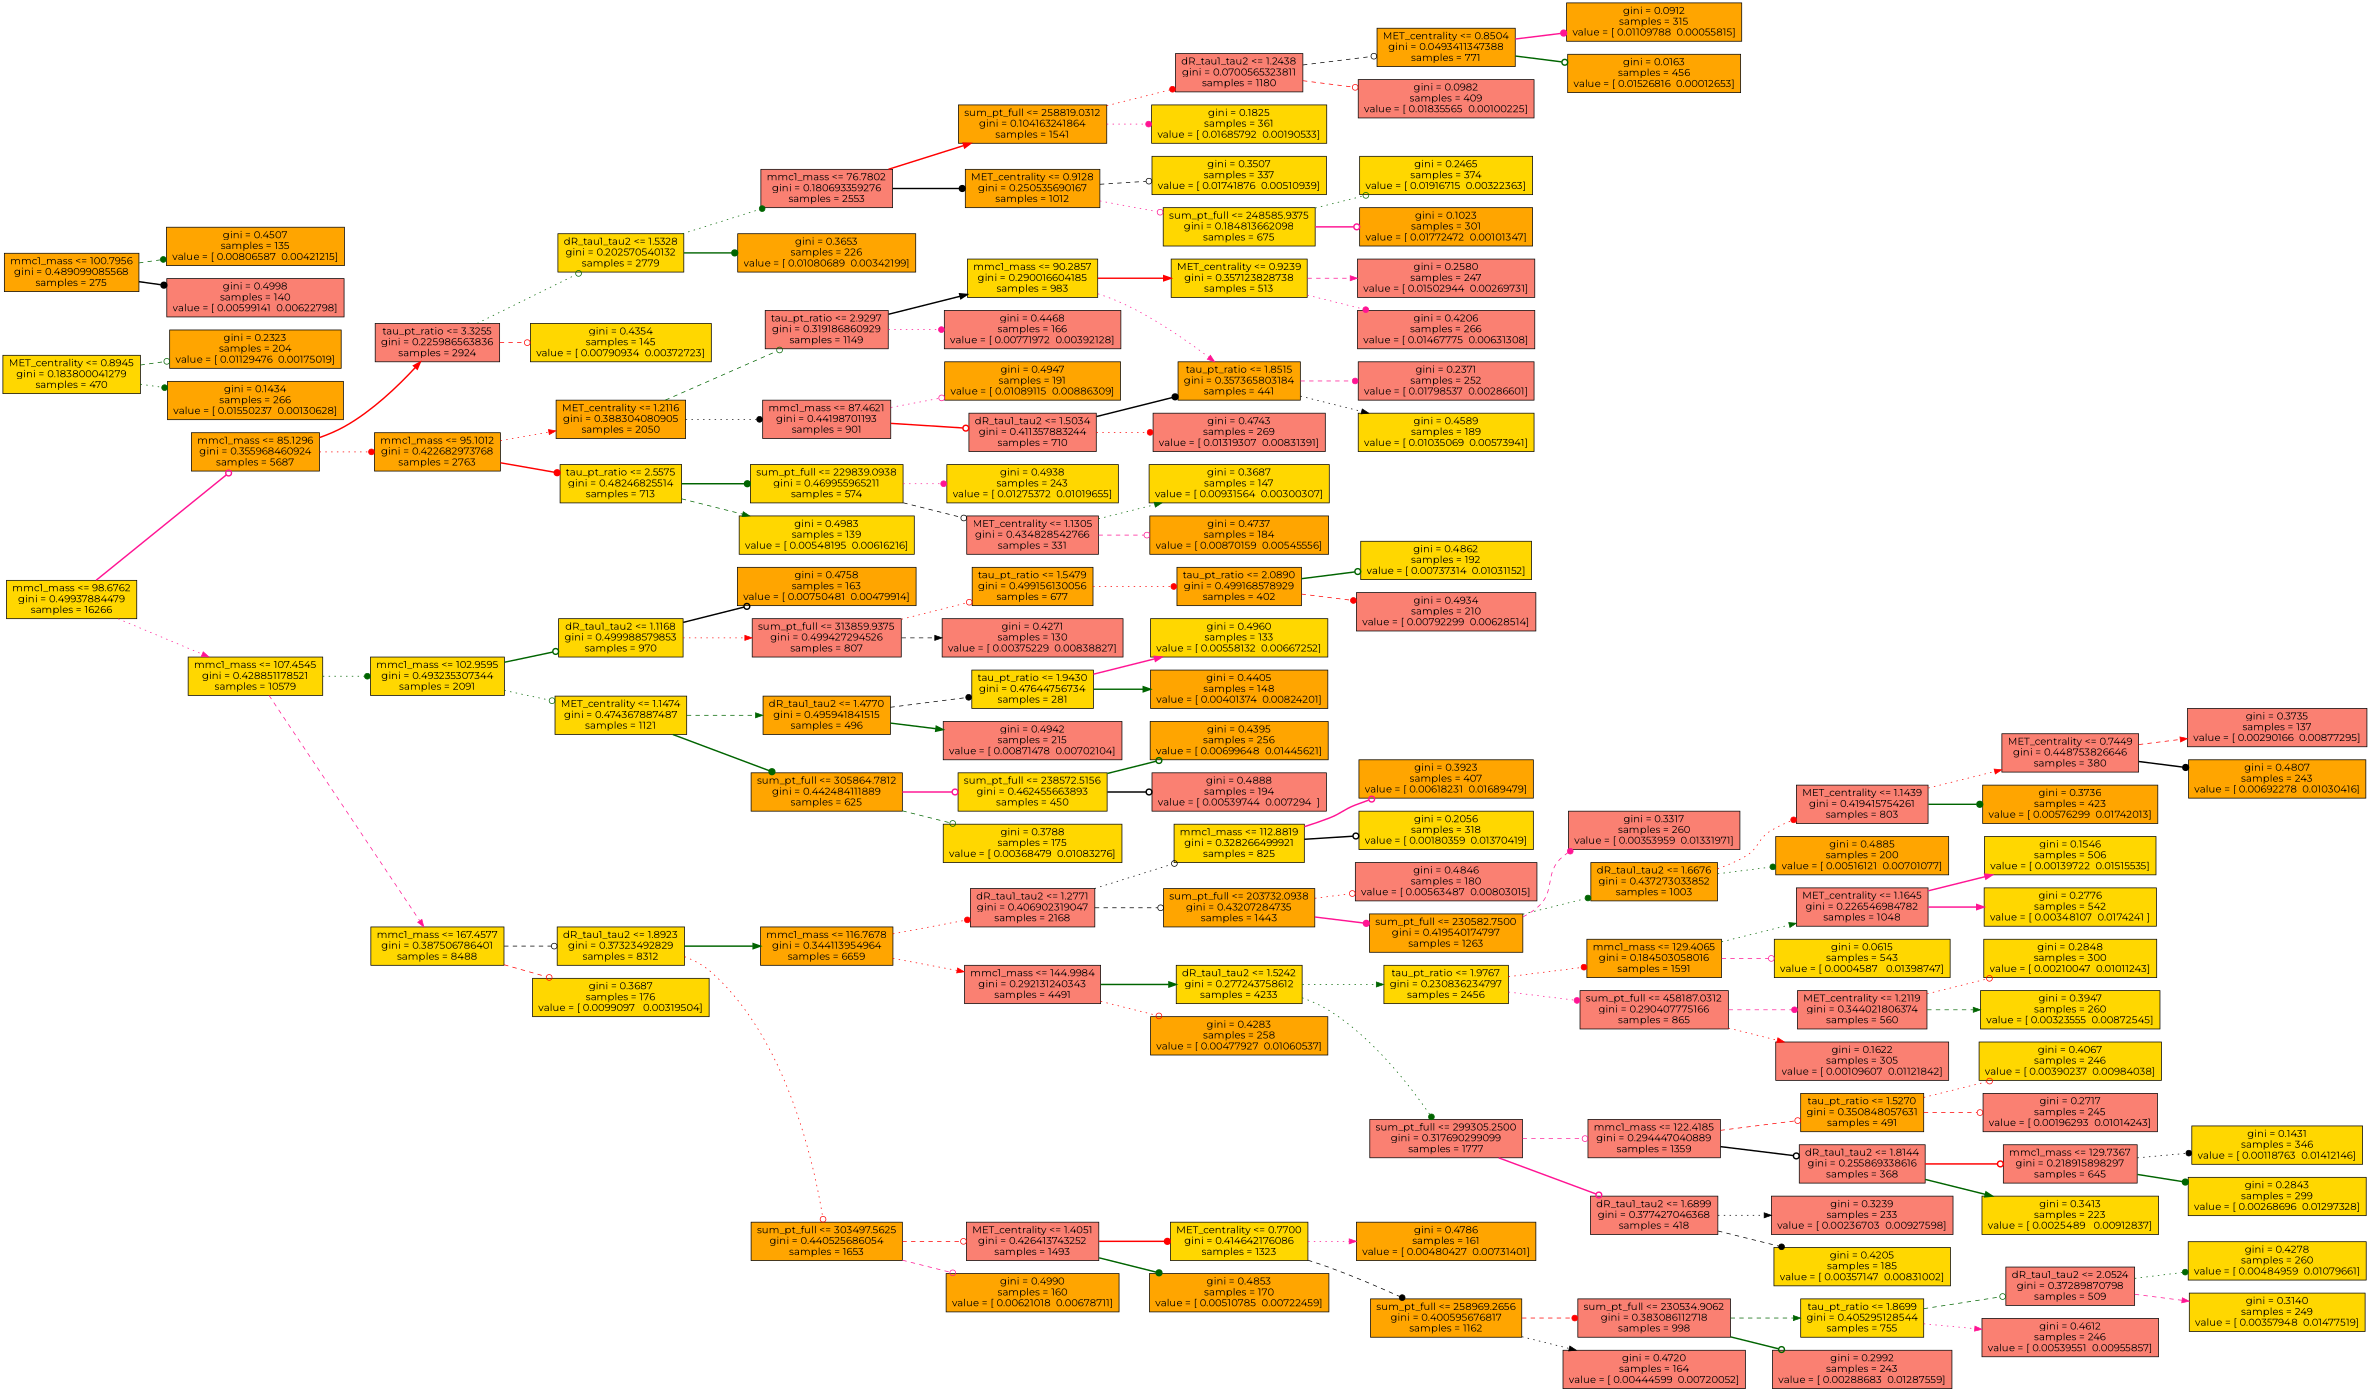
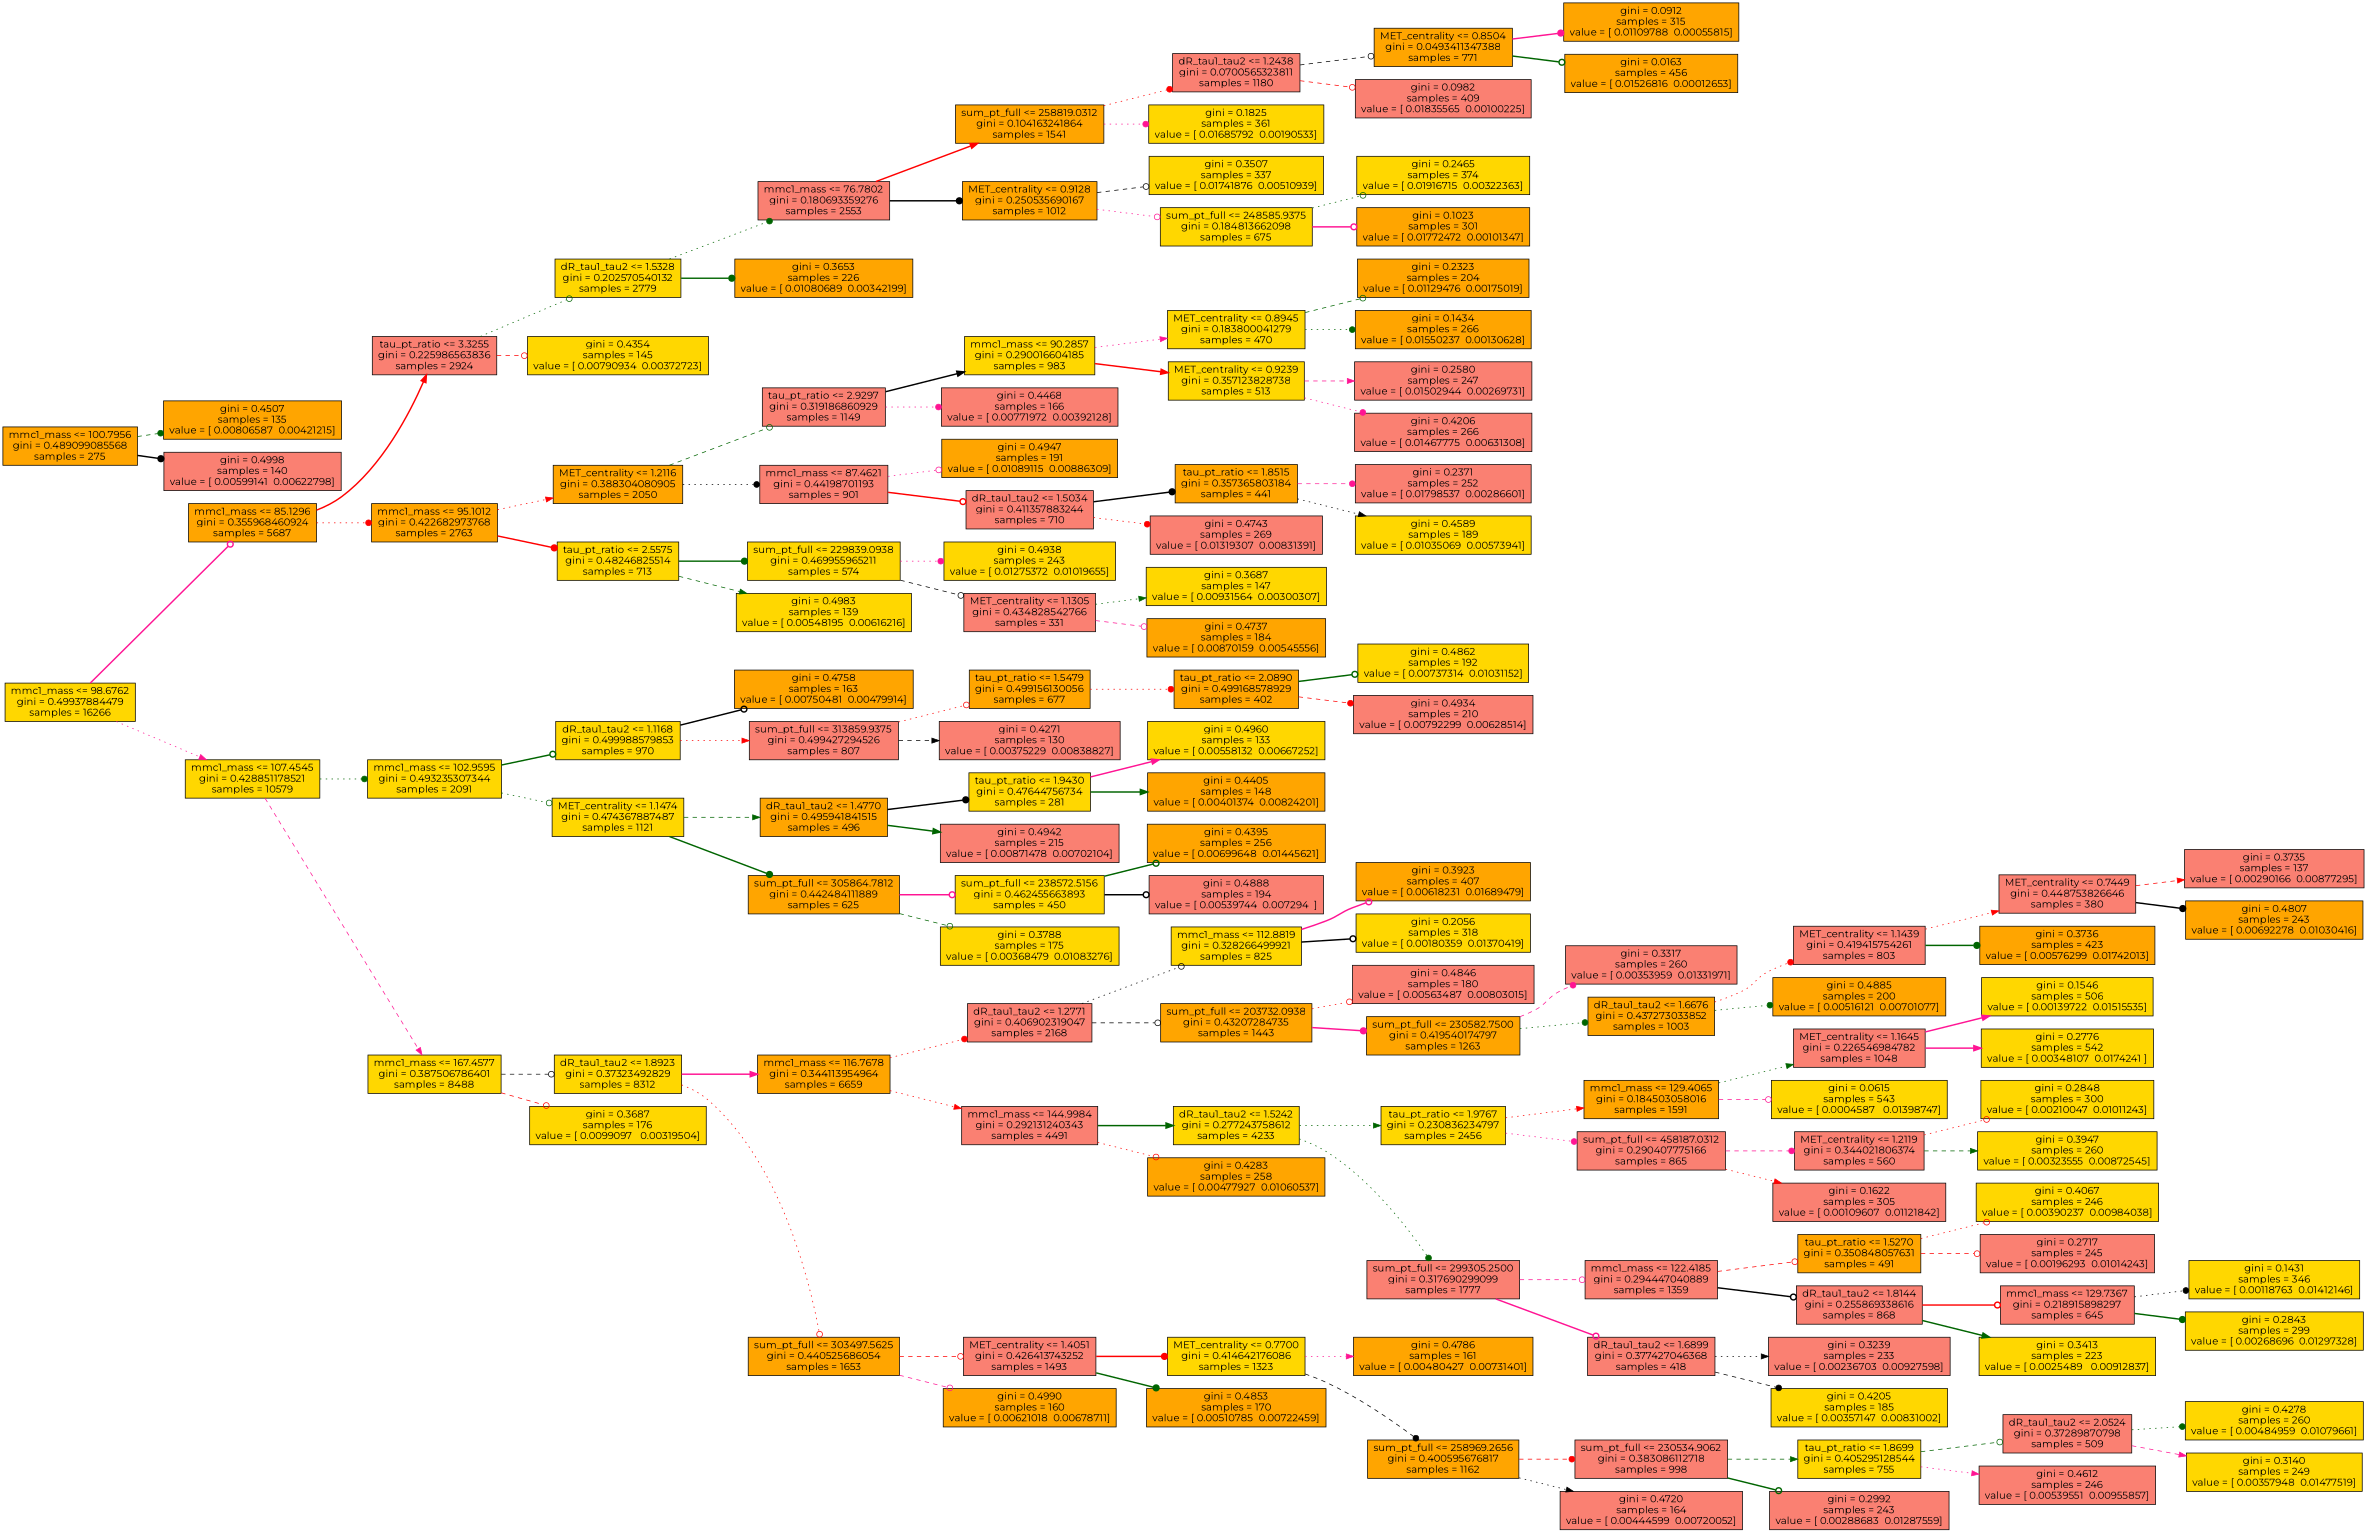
(1156, 321) -> (1128, 343)
(928, 702) -> (925, 805)
(719, 946) -> (716, 1074)
(1545, 972) -> (1541, 1113)
(1862, 1164) -> (1859, 1305)
